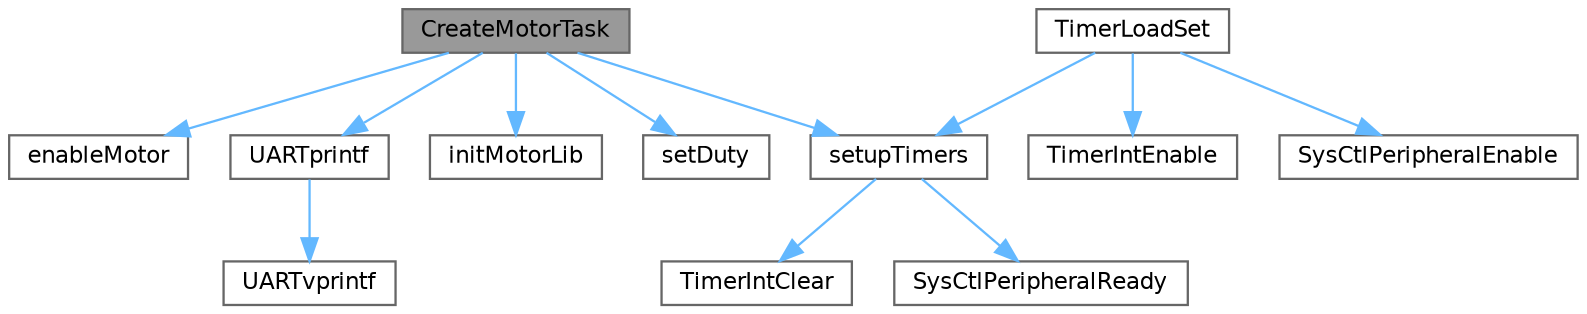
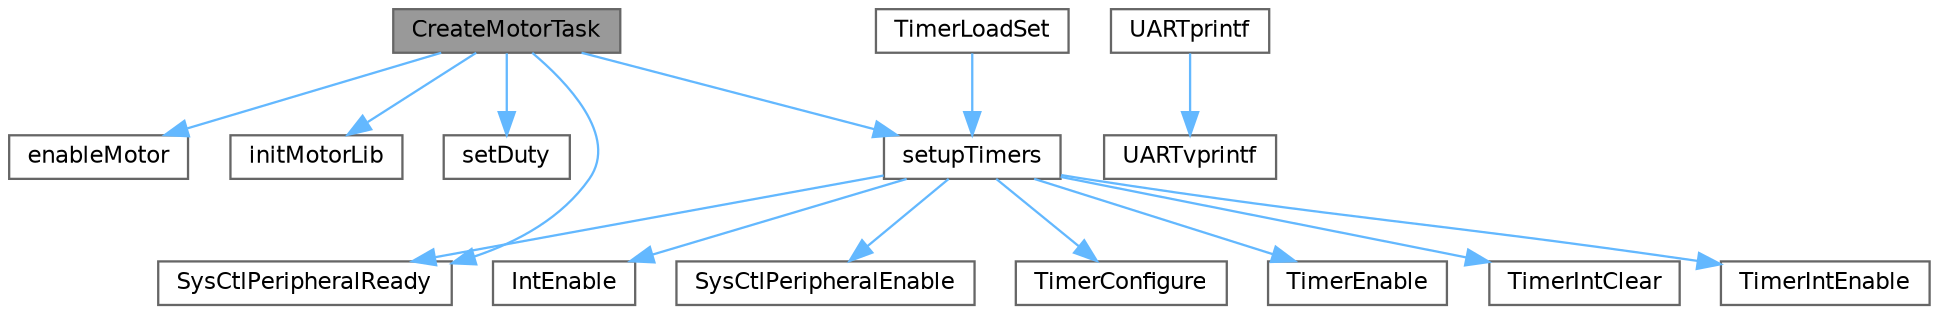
(1133, 83) -> (1379, 219)
(423, 88) -> (591, 175)
(1270, 89) -> (908, 213)
none -> (564, 283)
none -> (1121, 283)
none -> (1357, 283)
